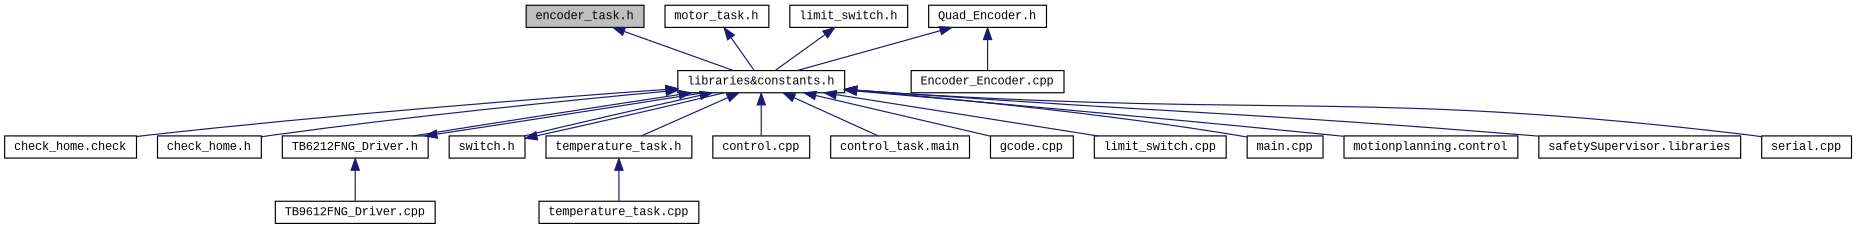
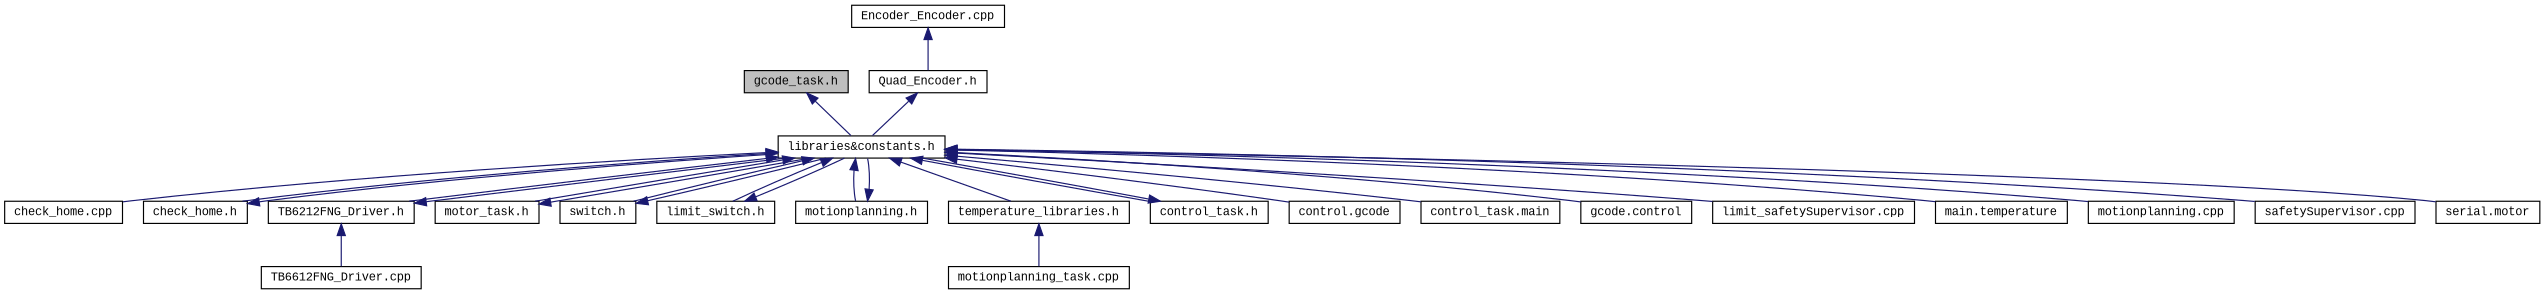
(585, 16) -> (796, 82)
(988, 55) -> (928, 55)
(71, 147) -> (64, 212)
(619, 147) -> (1039, 212)
(761, 147) -> (1345, 212)
(1032, 147) -> (1636, 212)
(1160, 147) -> (1814, 212)
(1285, 147) -> (2001, 212)
(1431, 147) -> (2161, 212)
(1640, 147) -> (2335, 212)
(1807, 147) -> (2488, 212)
none -> (518, 174)
none -> (659, 180)
none -> (777, 181)
(355, 212) -> (341, 278)
(619, 212) -> (1039, 278)
none -> (862, 212)
none -> (1209, 212)
